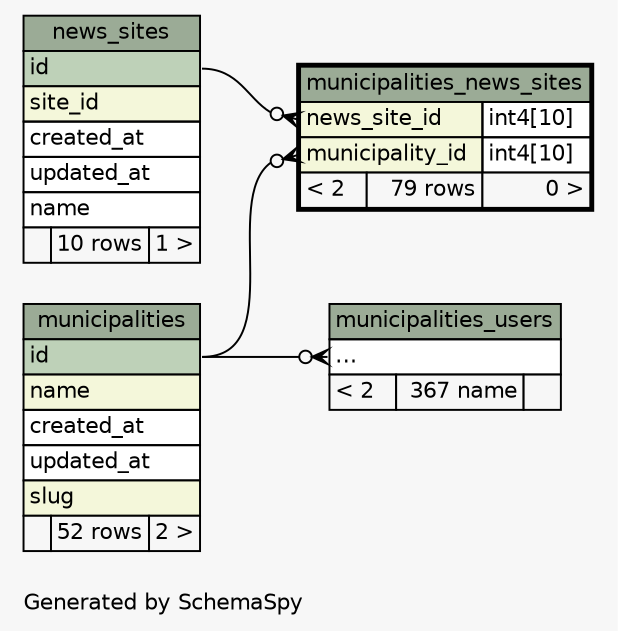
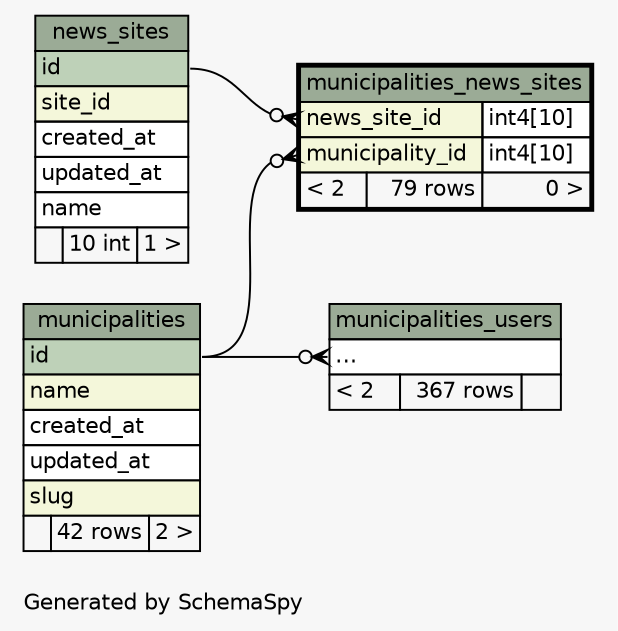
(100, 244) -> (100, 244)
(464, 391) -> (466, 391)
(100, 532) -> (100, 532)
